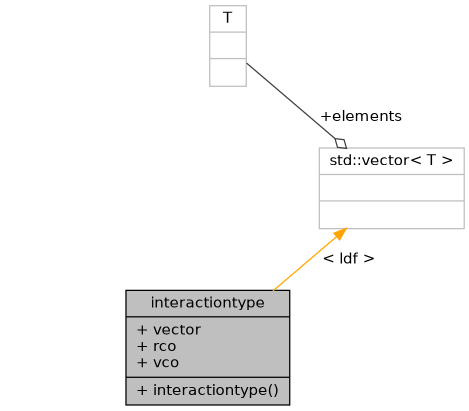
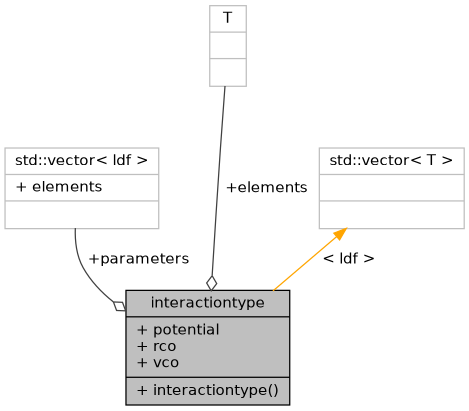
(291, 101) -> (218, 181)
none -> (82, 188)
(169, 330) -> (178, 330)
